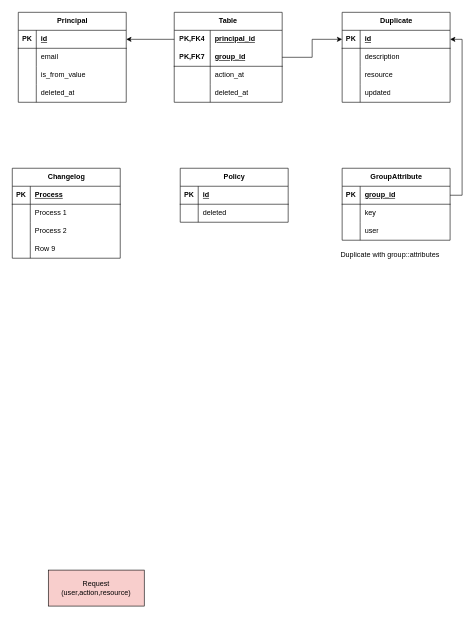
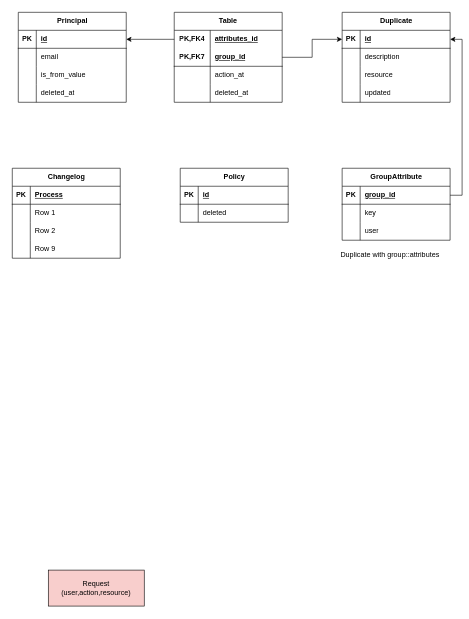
(236, 39) -> (239, 39)
(52, 213) -> (44, 213)
(52, 231) -> (44, 231)
